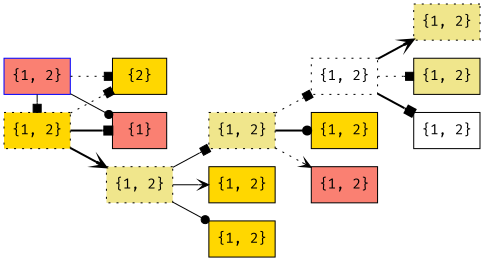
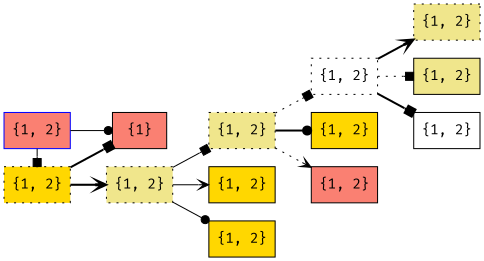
(140, 76) -> none
